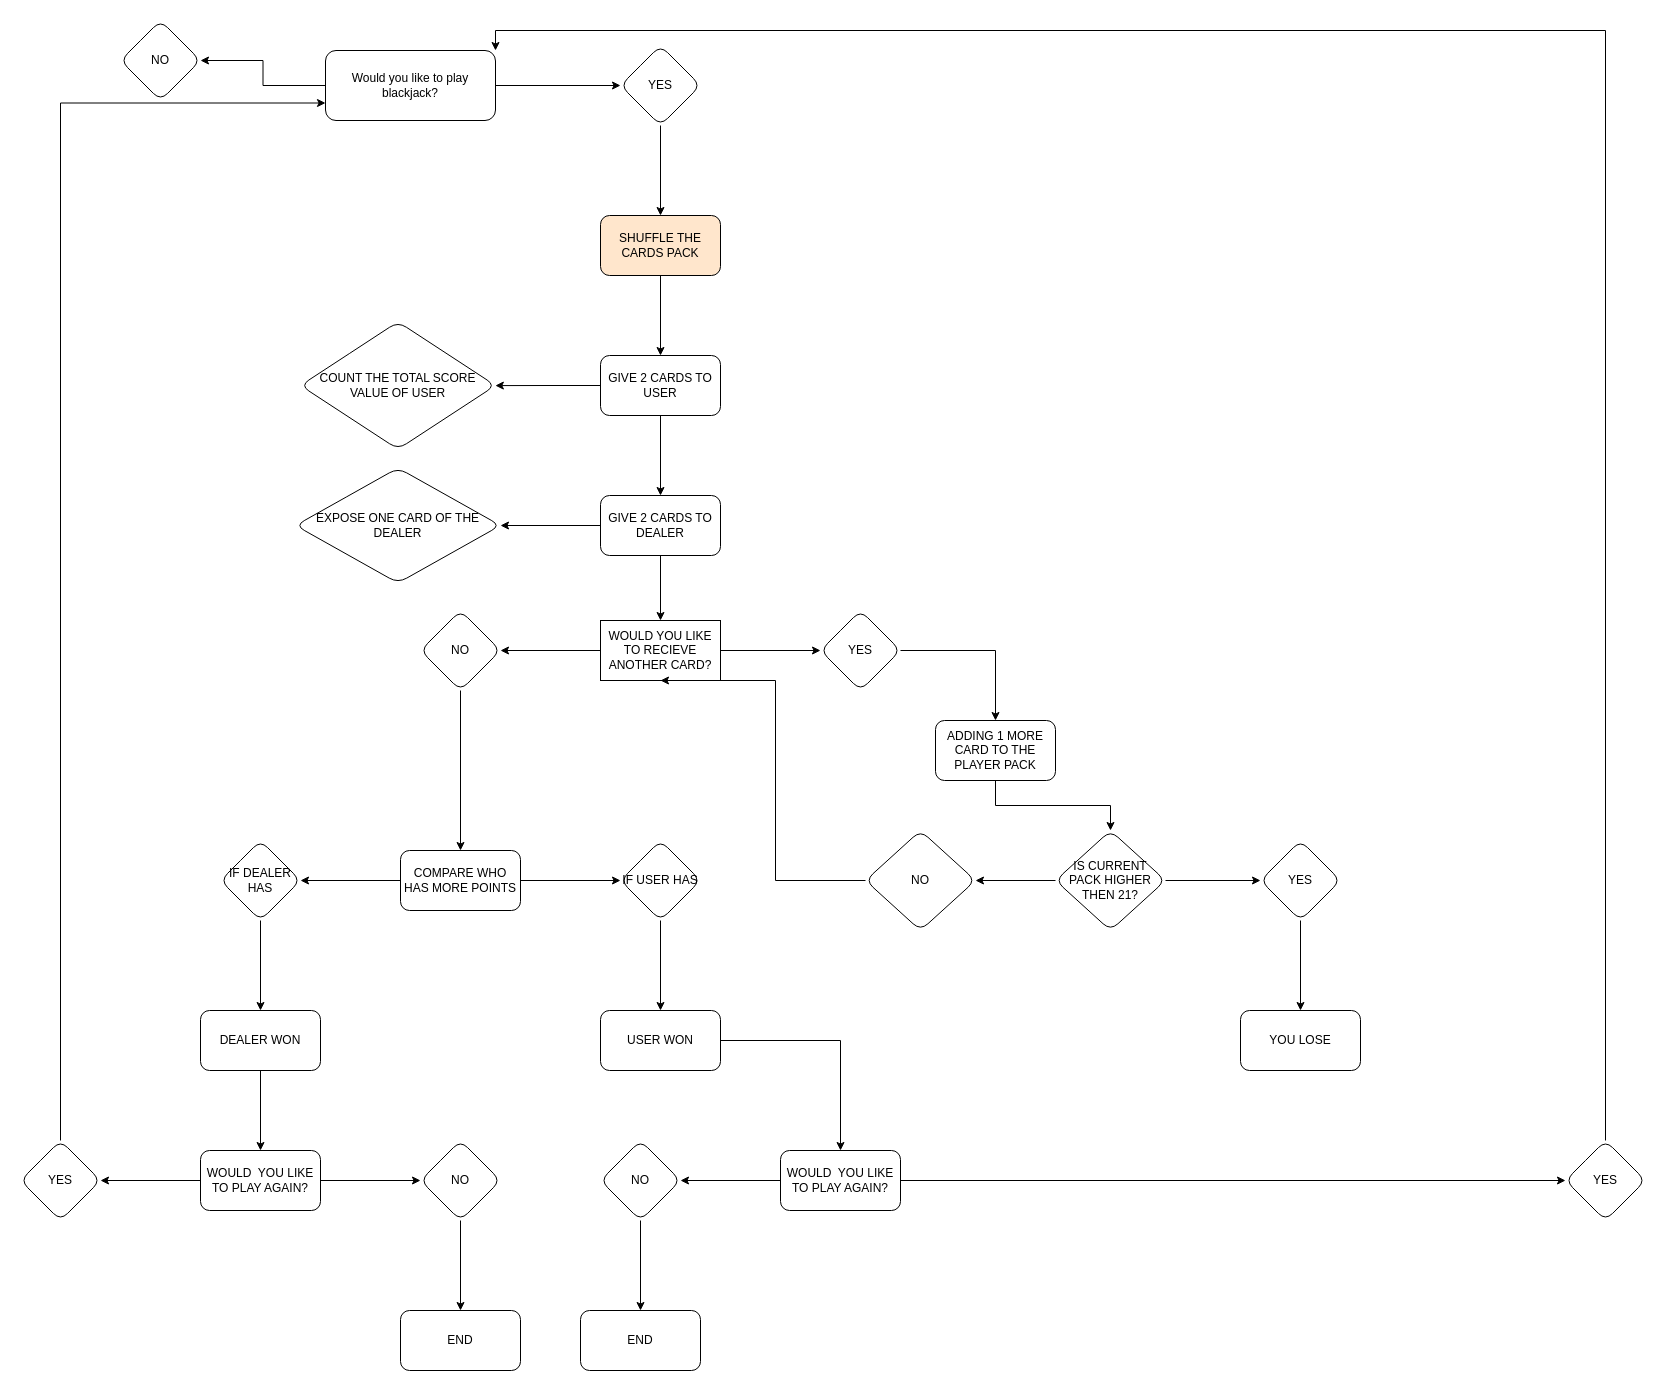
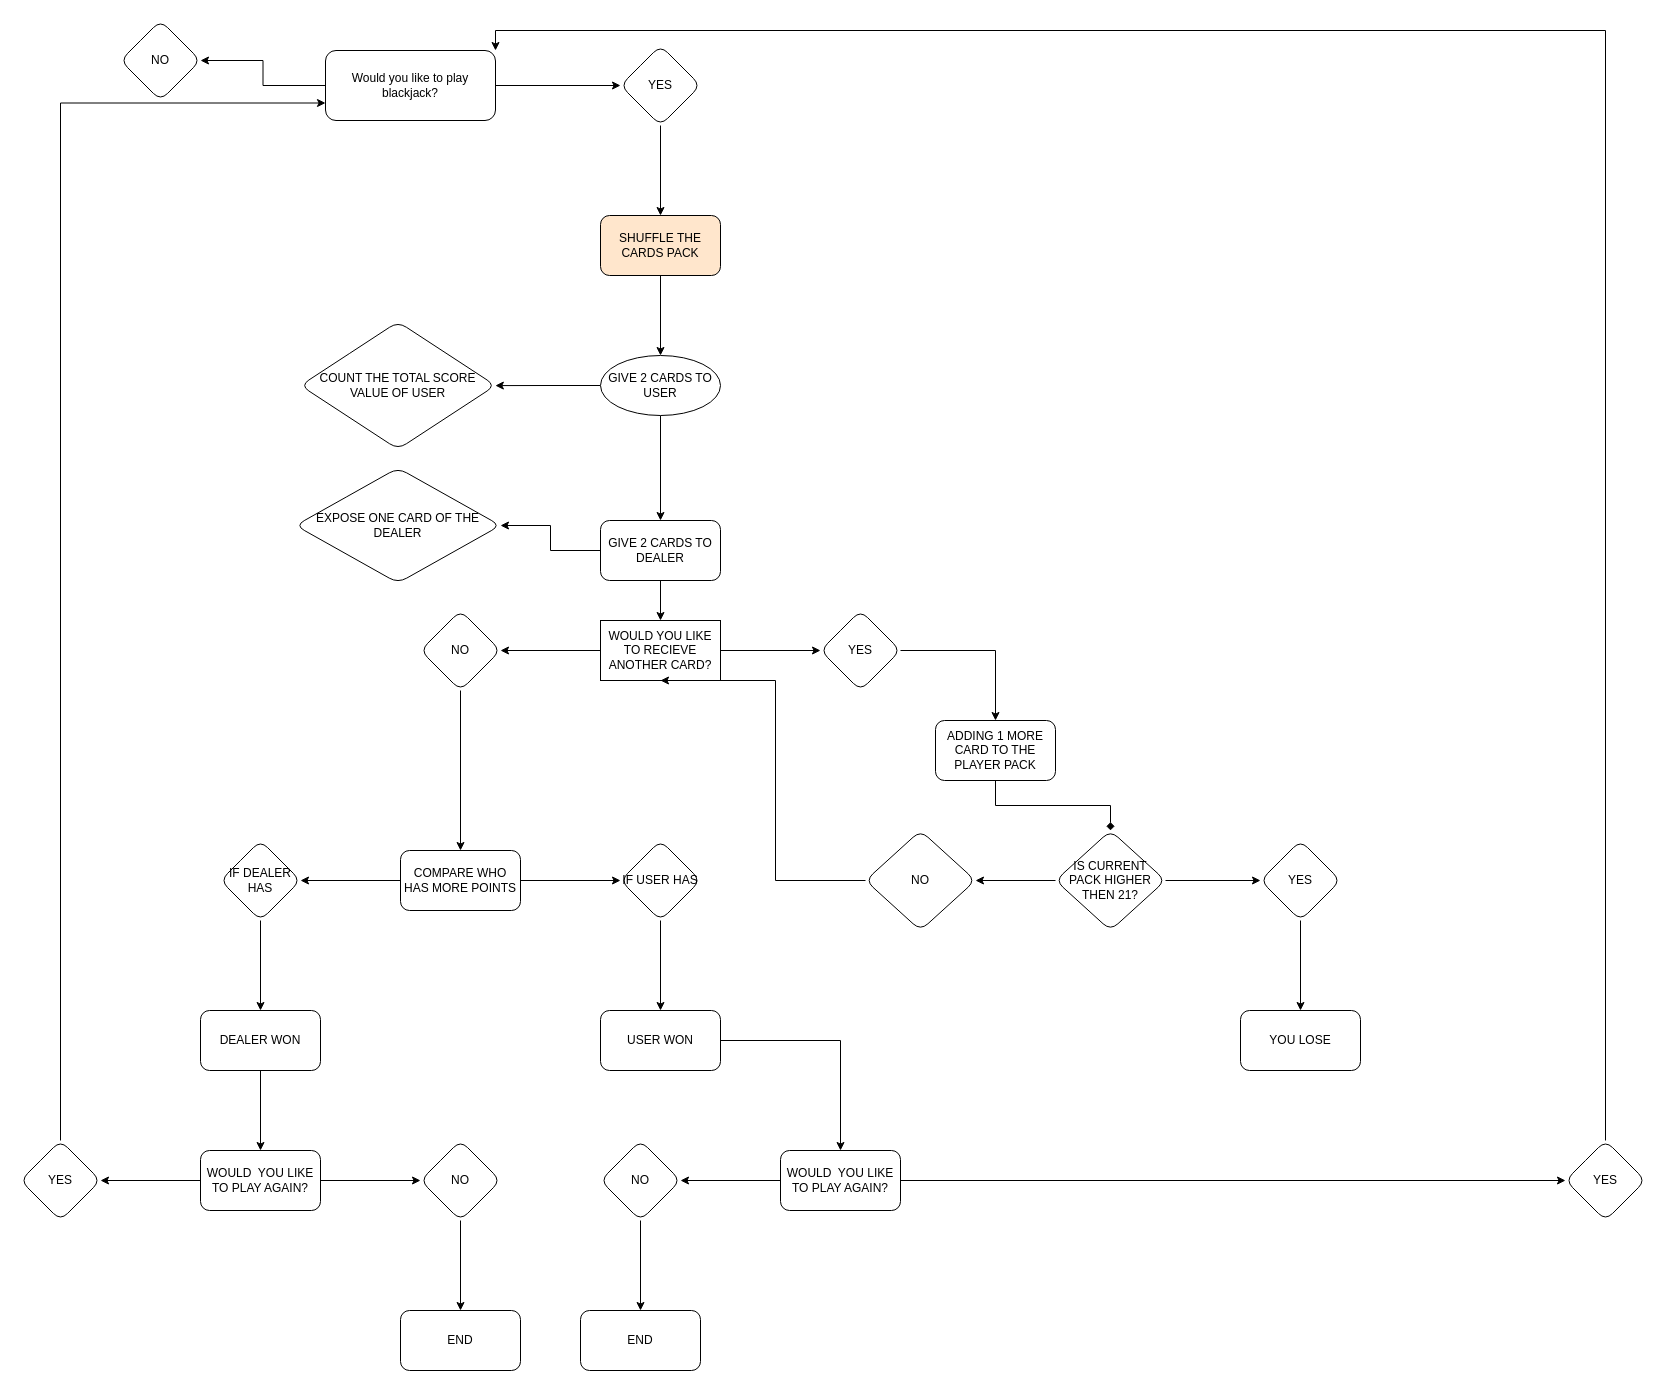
(661, 386) -> (661, 386)
(661, 526) -> (661, 551)
(1111, 822) -> (1111, 822)
